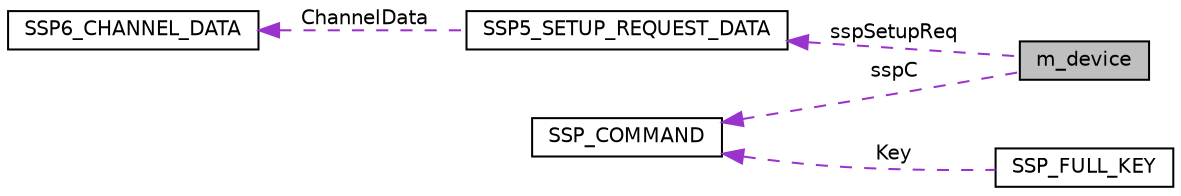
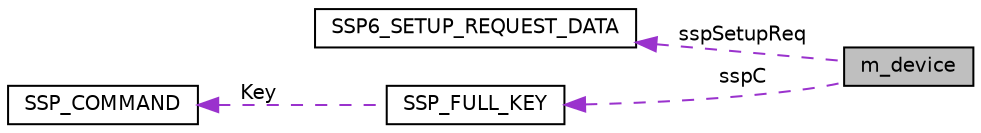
(133, 30) -> none
(627, 30) -> (476, 28)
(881, 96) -> (715, 98)
